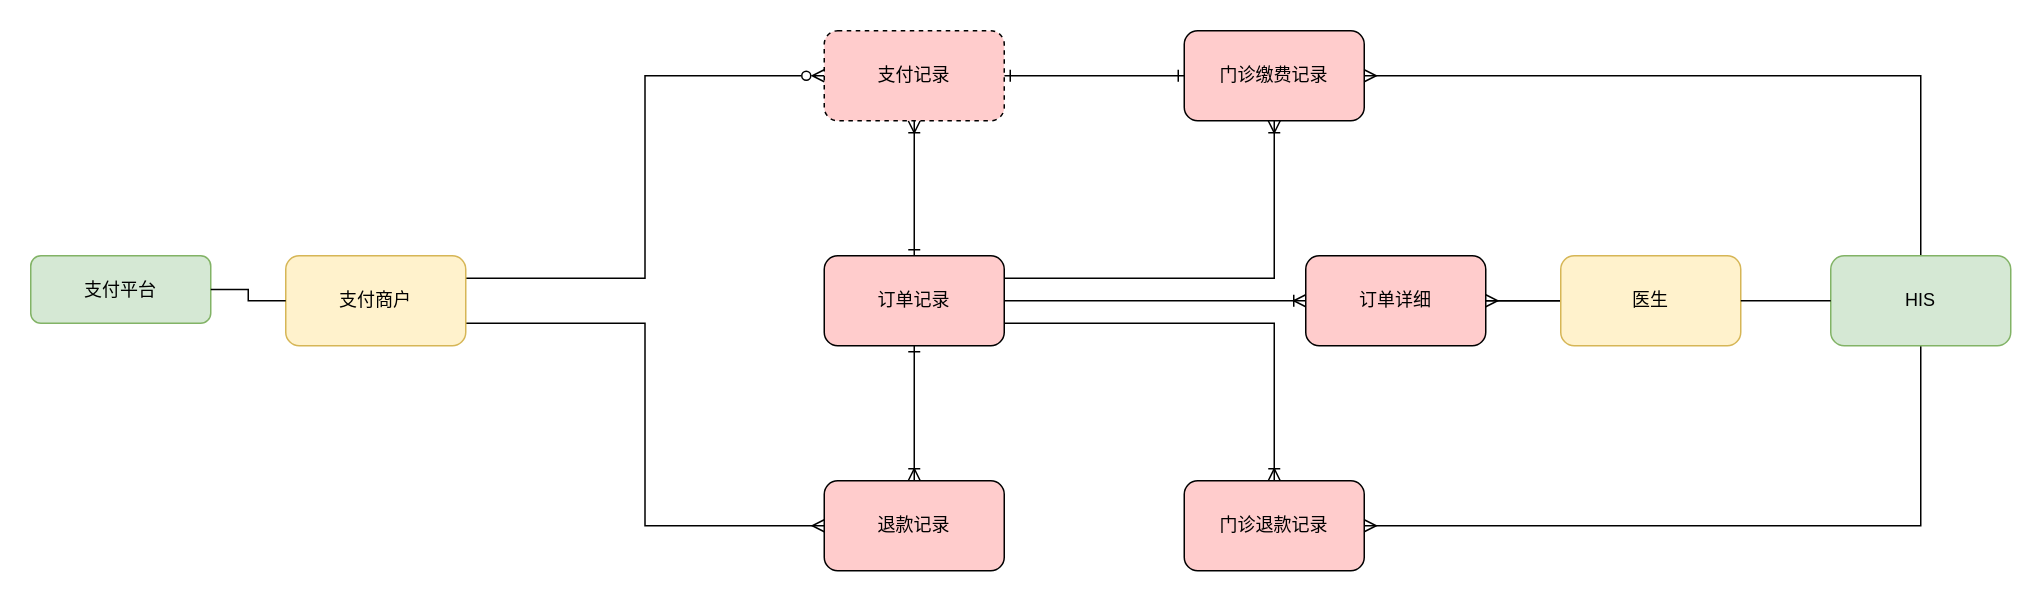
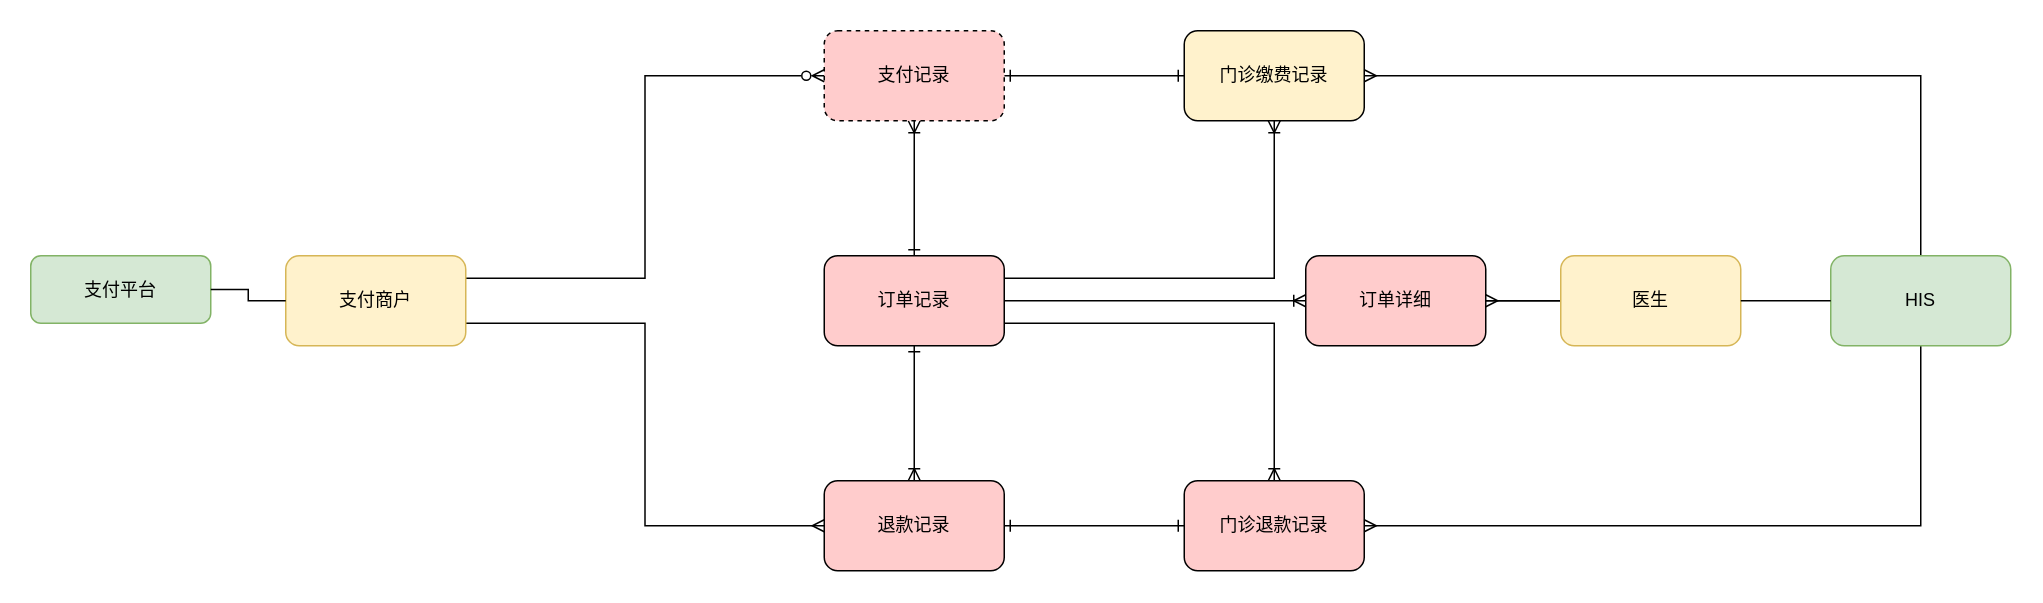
(1274, 76) -> (1274, 76)
none -> (1094, 526)
